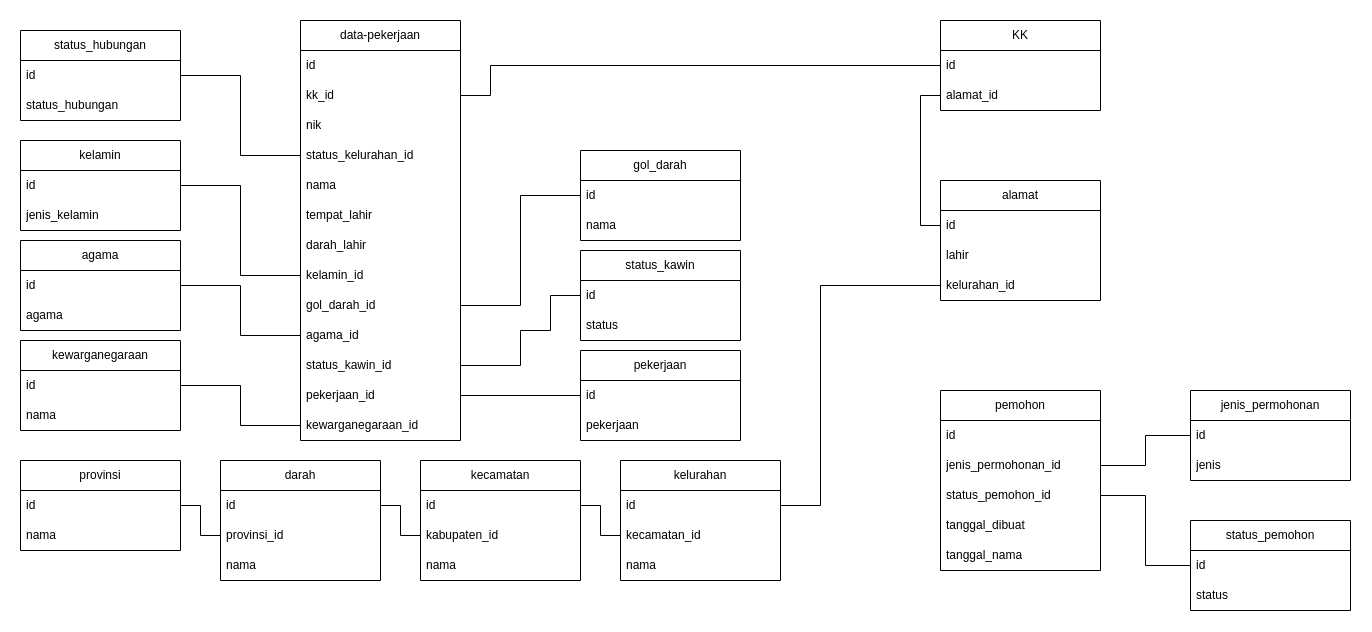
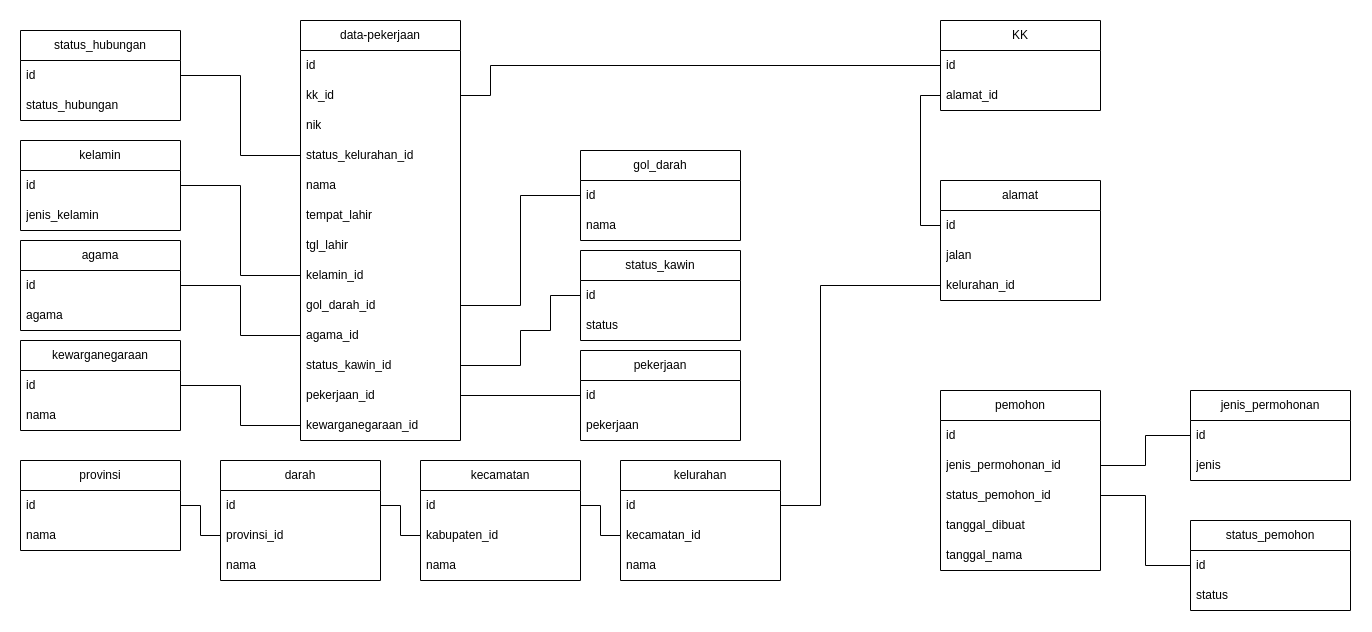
(340, 246) -> (332, 246)
(960, 256) -> (962, 256)
